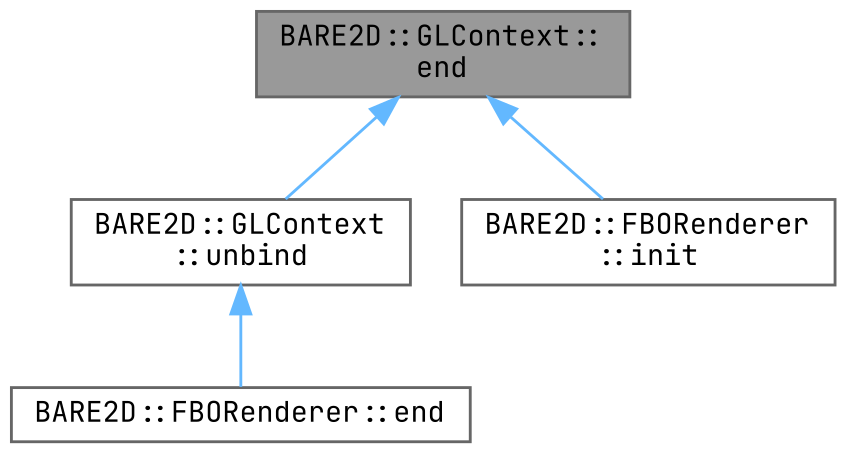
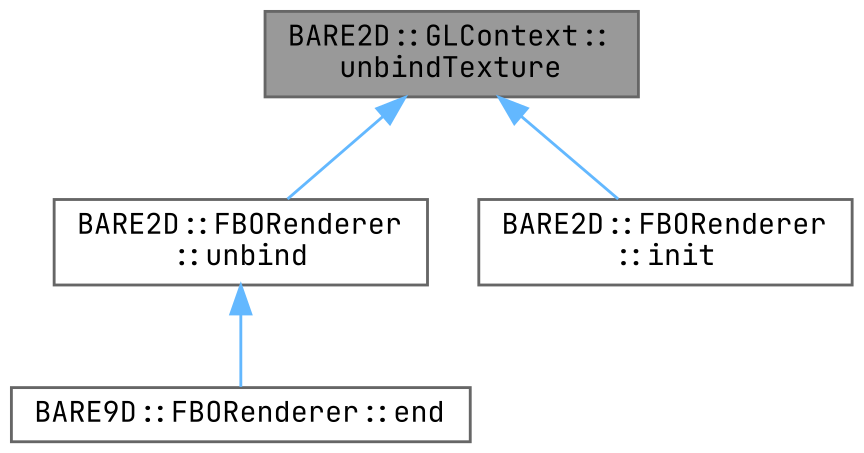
(443, 54) -> (452, 54)
(241, 242) -> (241, 242)
(241, 415) -> (241, 415)
